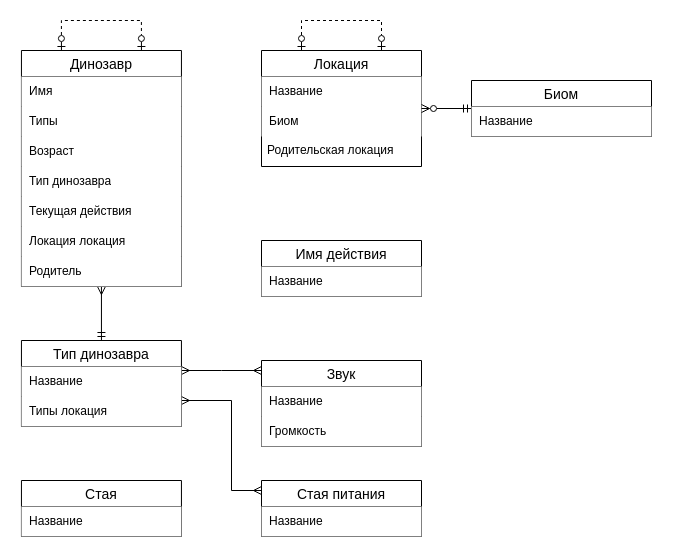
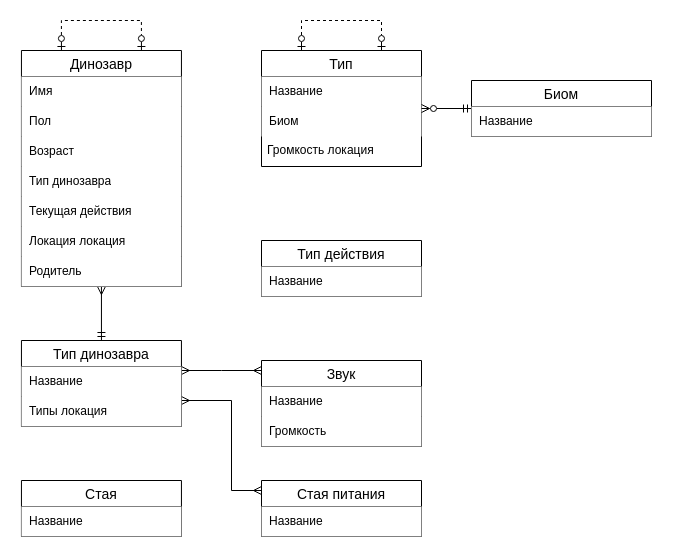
(341, 64) -> (341, 64)
(43, 122) -> (40, 122)
(333, 151) -> (323, 151)
(341, 254) -> (341, 254)
